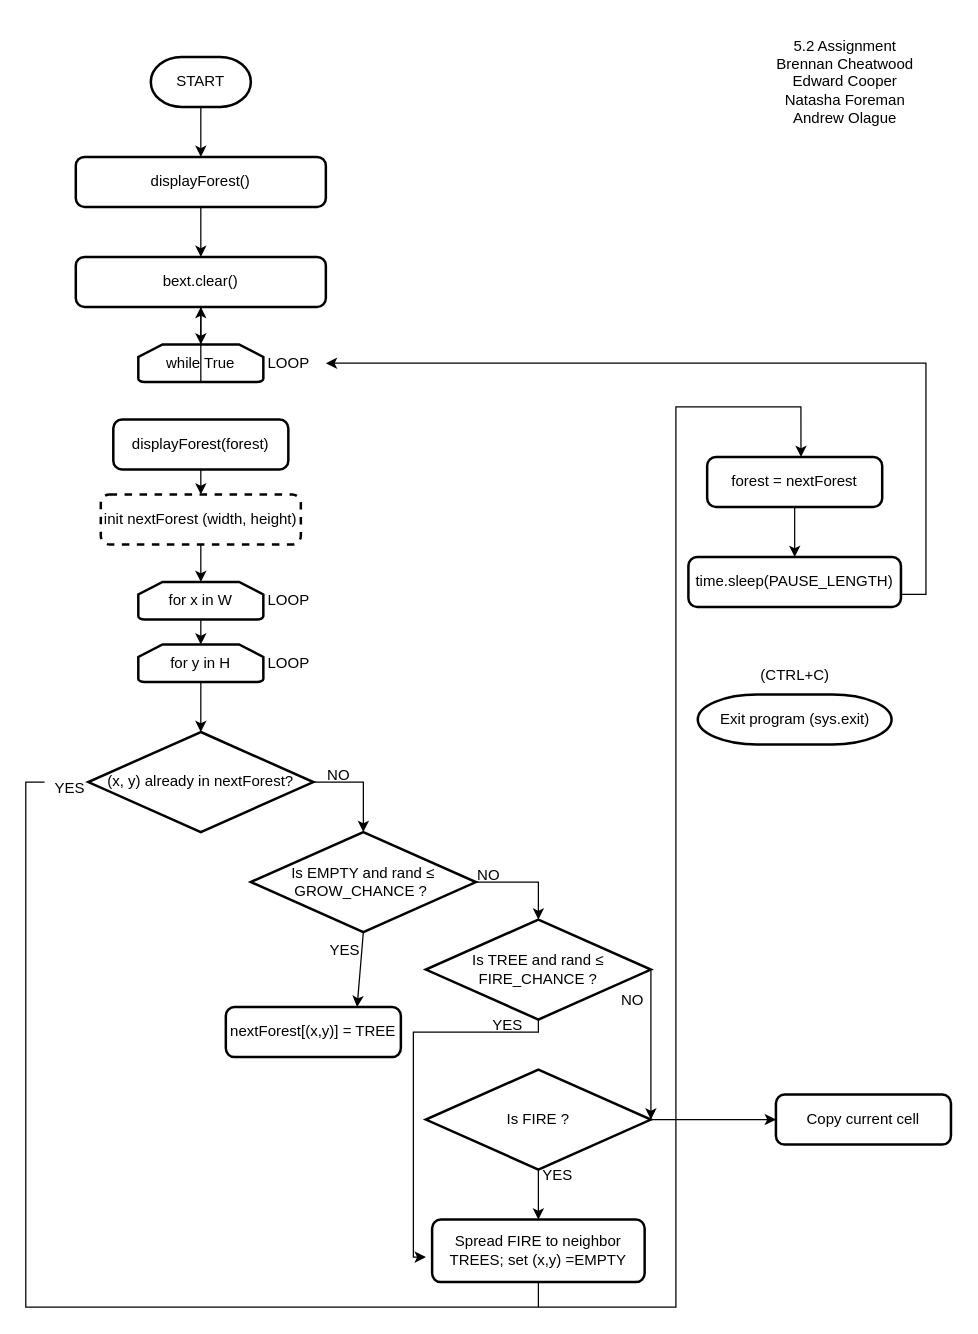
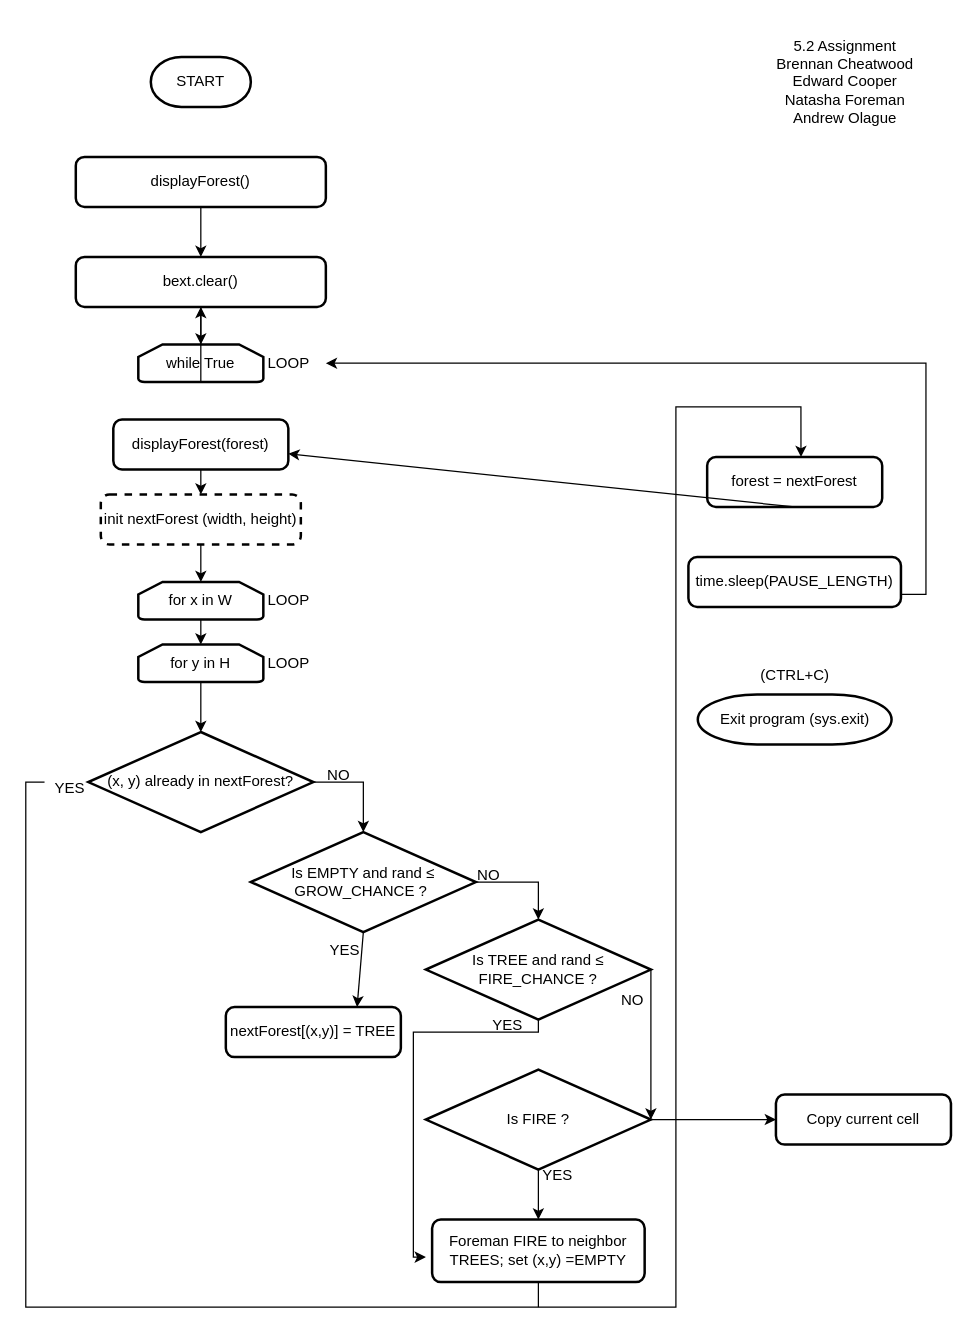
(201, 128) -> none
(794, 528) -> (546, 481)
(538, 1251) -> (538, 1251)
